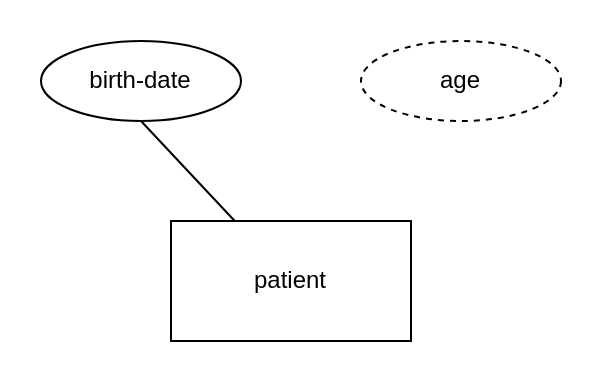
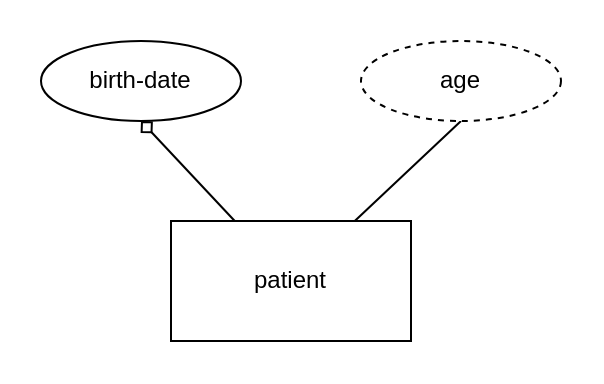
(146, 127) -> (152, 133)
none -> (408, 171)
